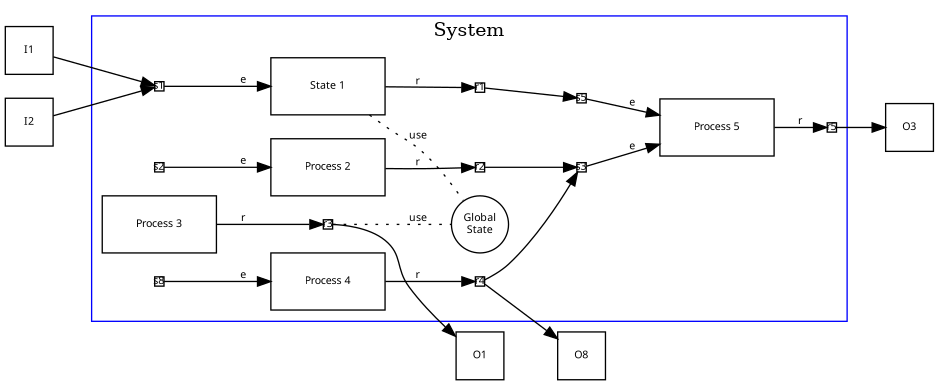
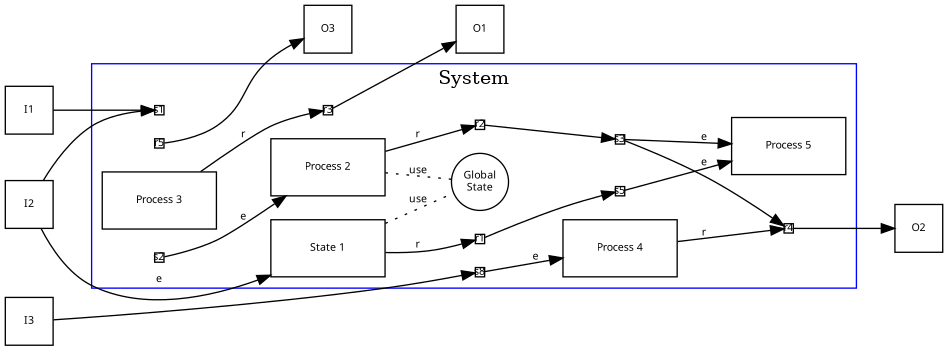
(211, 86) -> (136, 298)
(794, 127) -> none
(392, 224) -> (418, 176)
(533, 237) -> (709, 178)
none -> (29, 321)
(582, 356) -> (919, 228)
